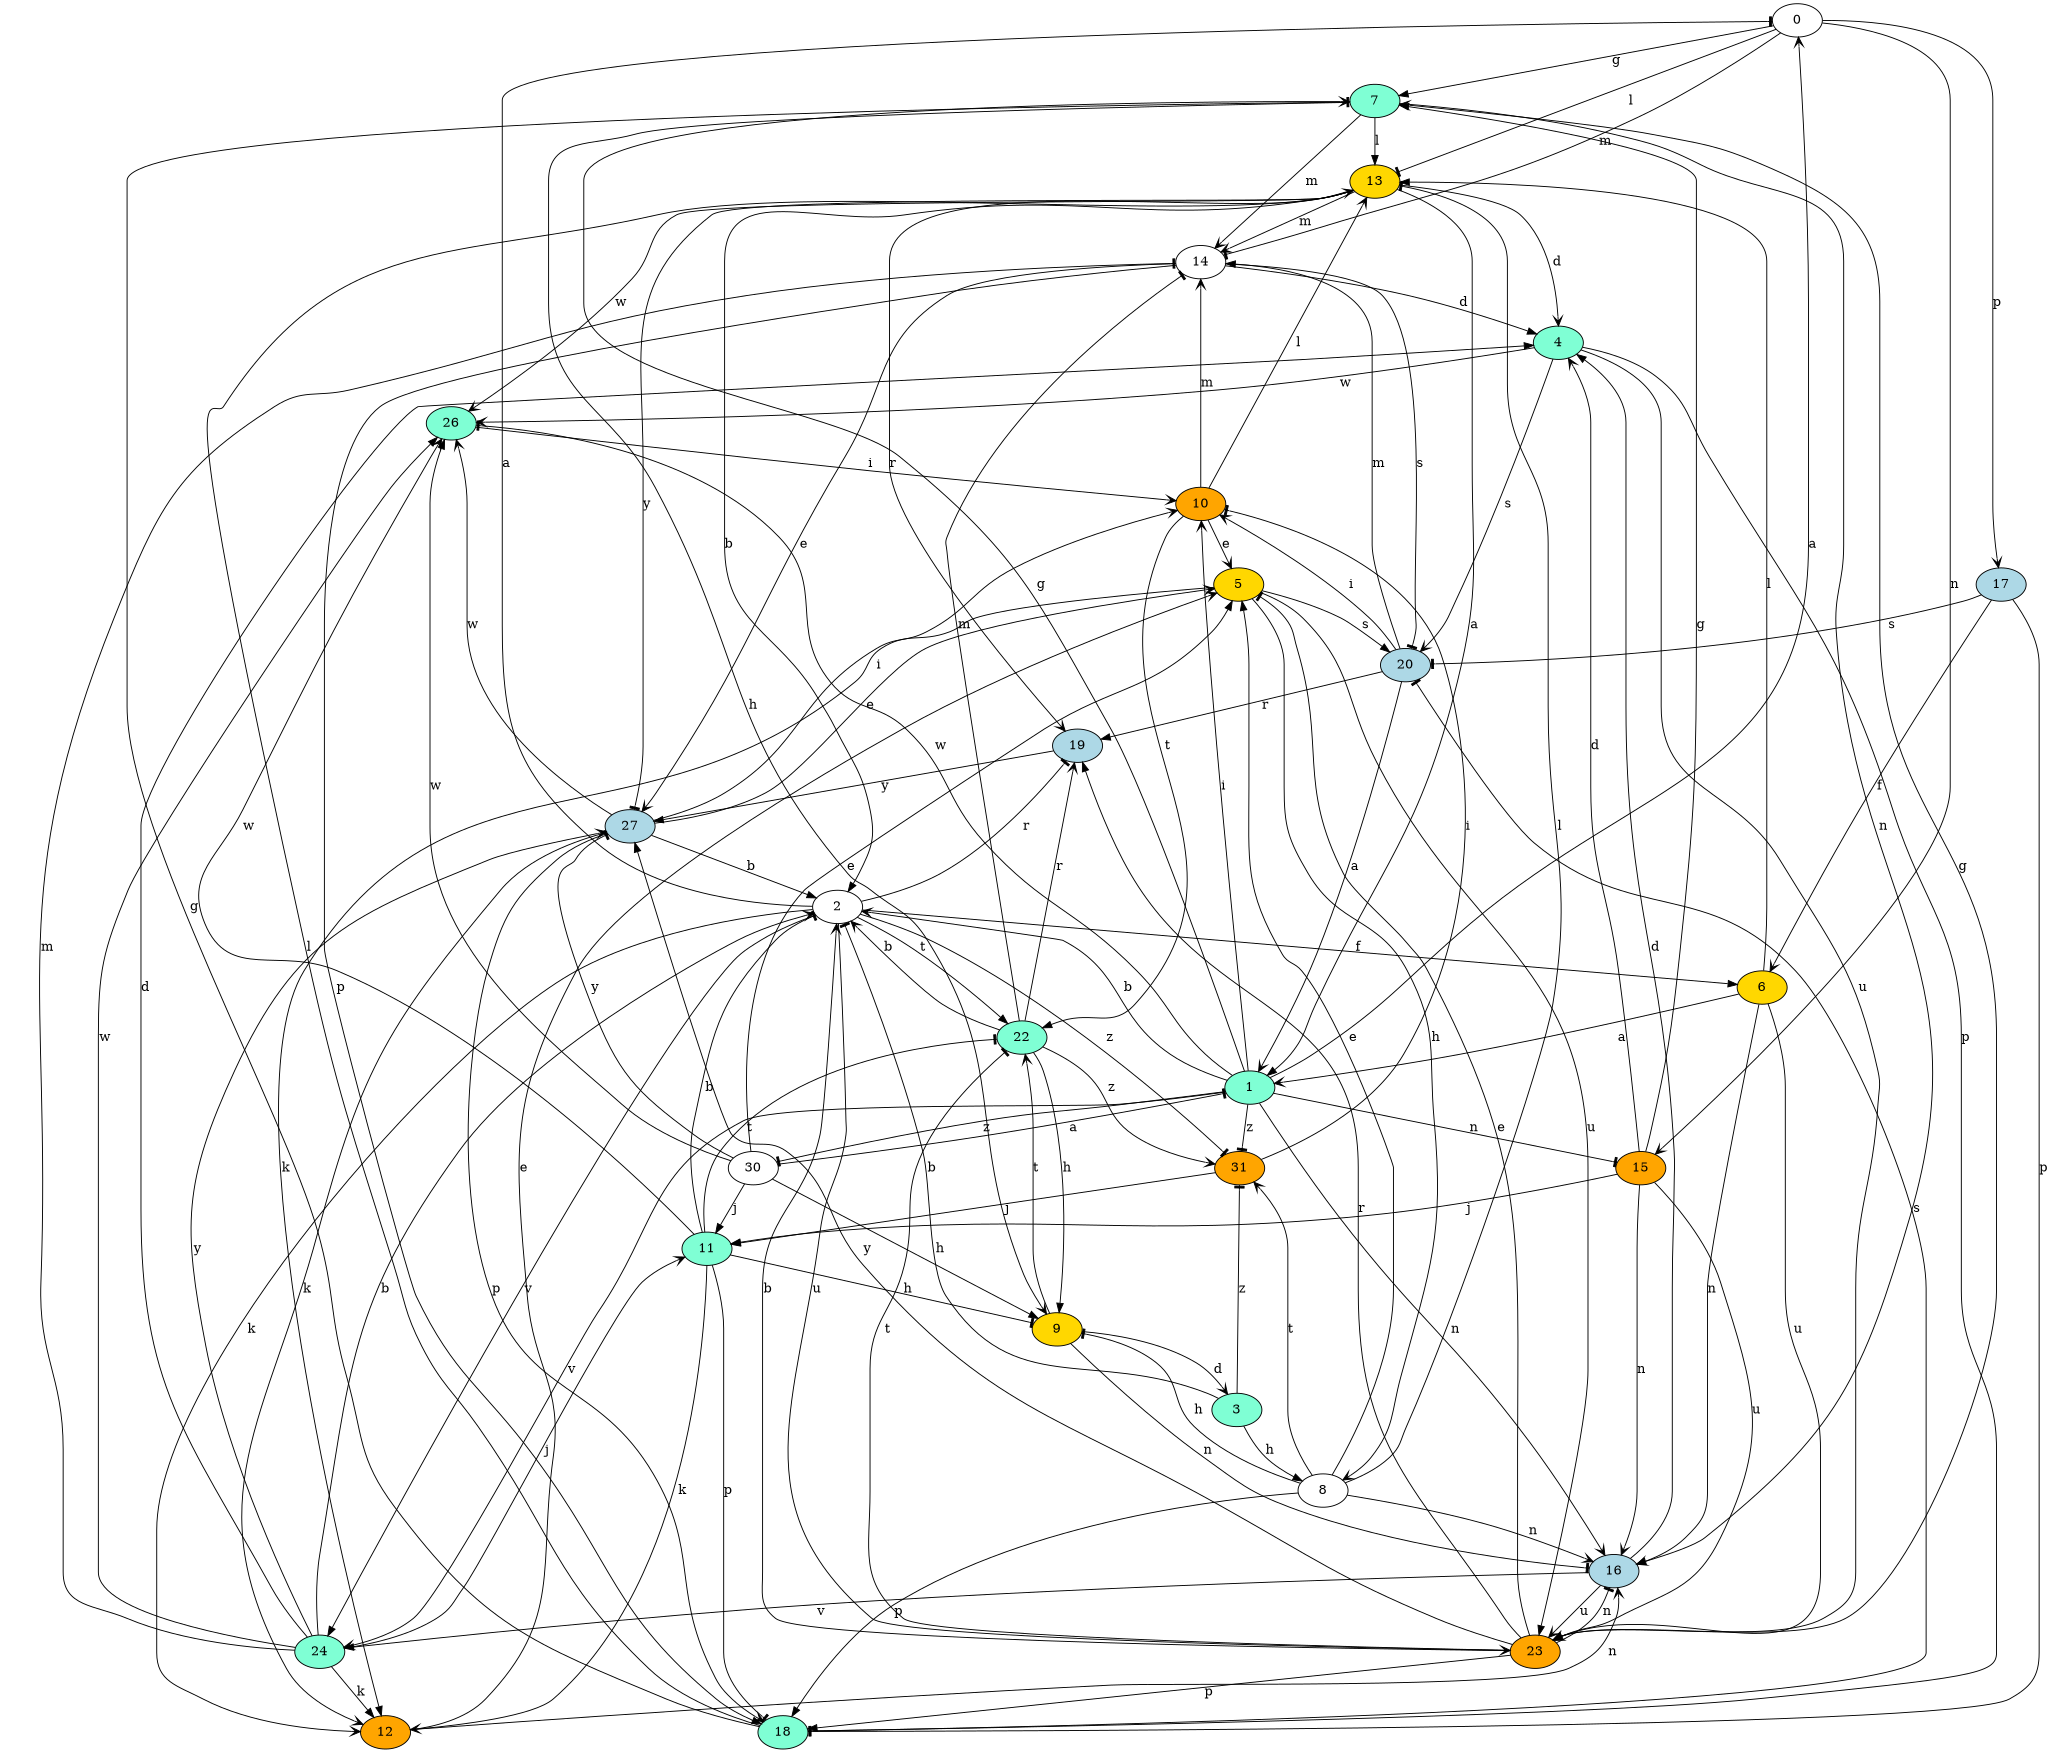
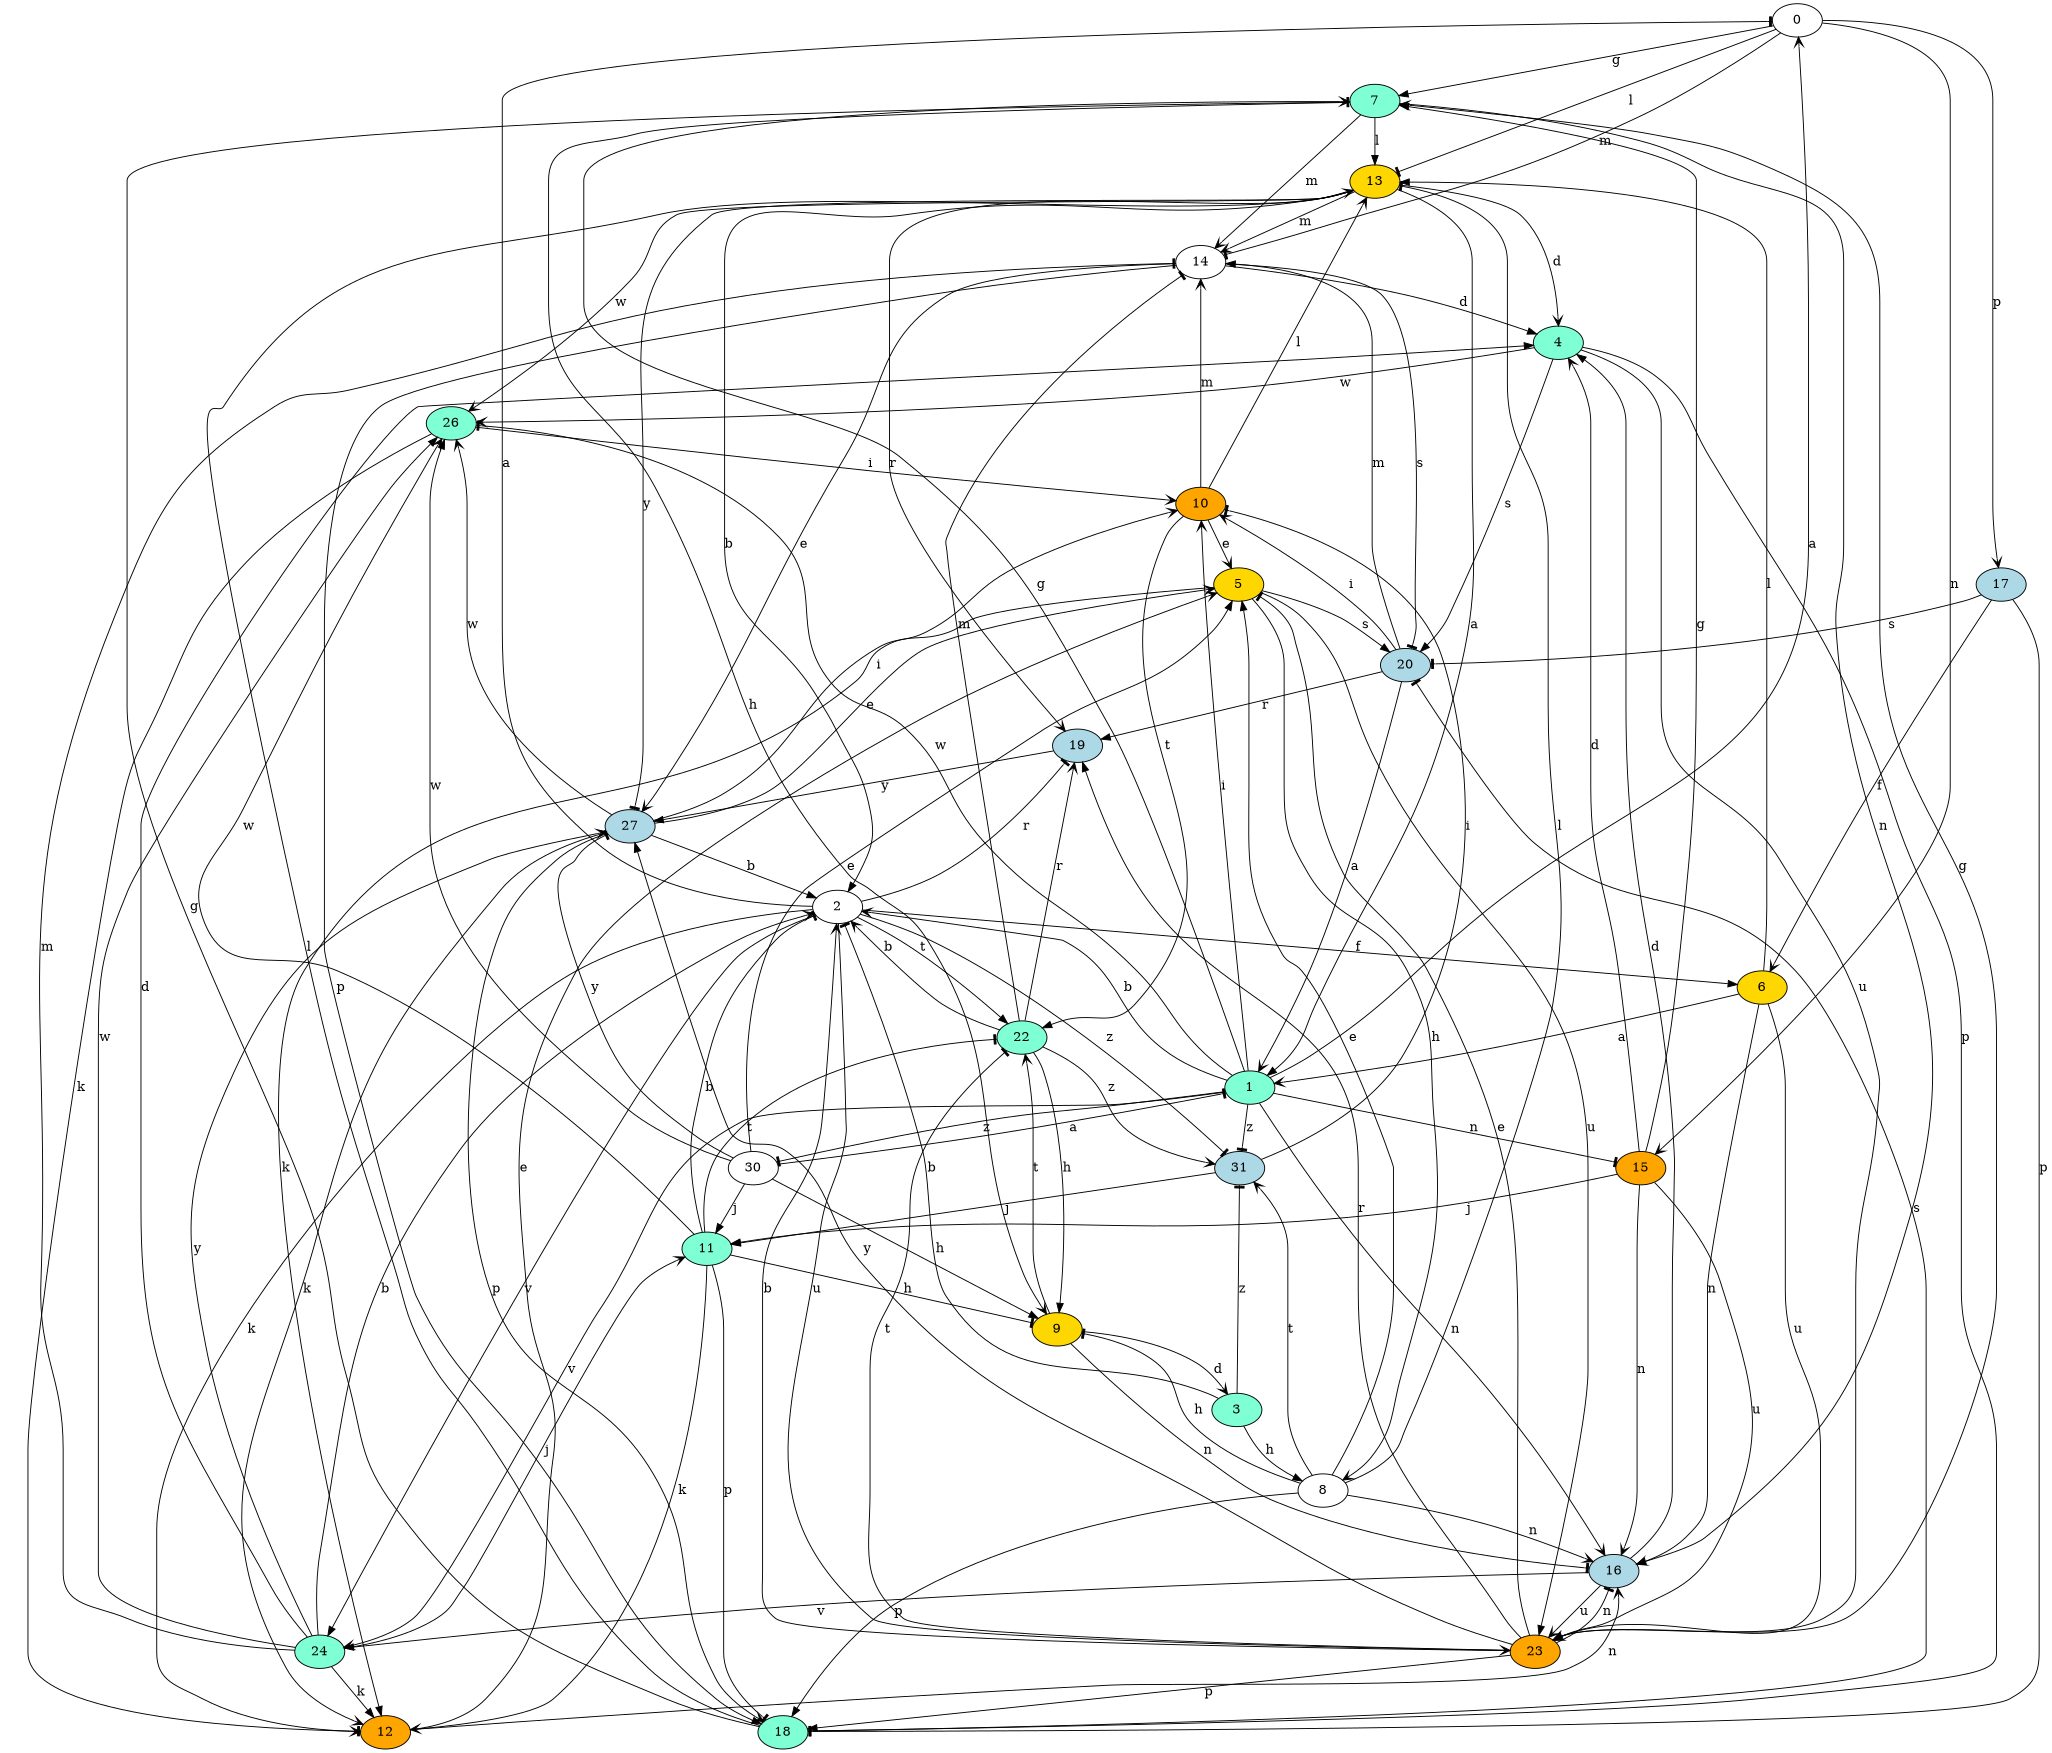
(1497, 506) -> (1497, 506)
none -> (64, 1152)
(1240, 1168) -> (1240, 1168)
